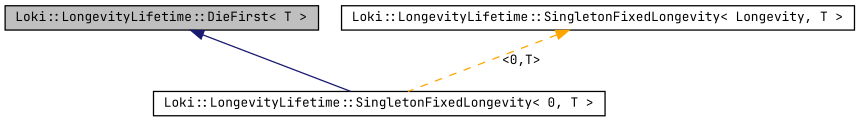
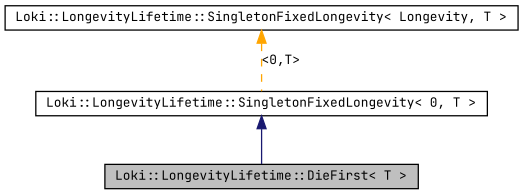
(277, 63) -> (262, 147)
